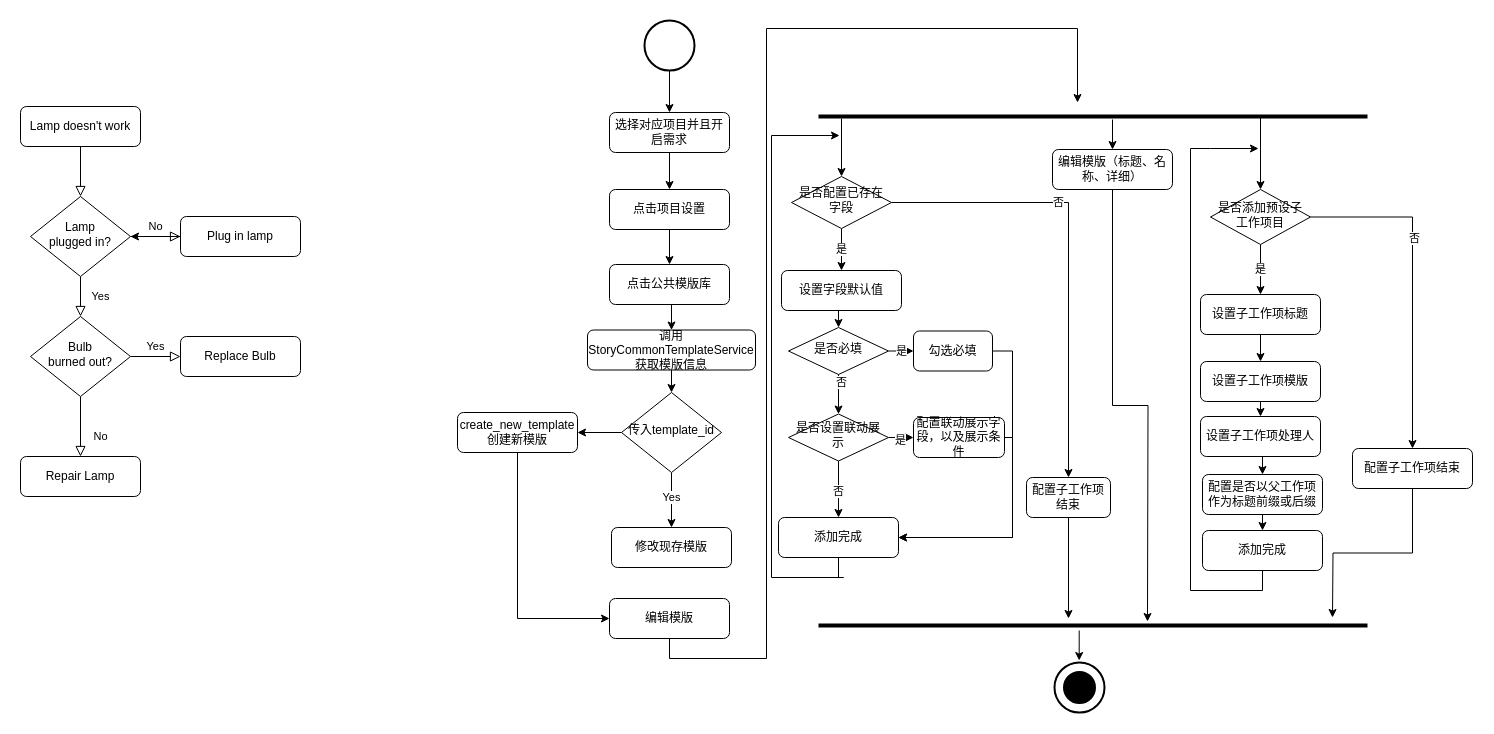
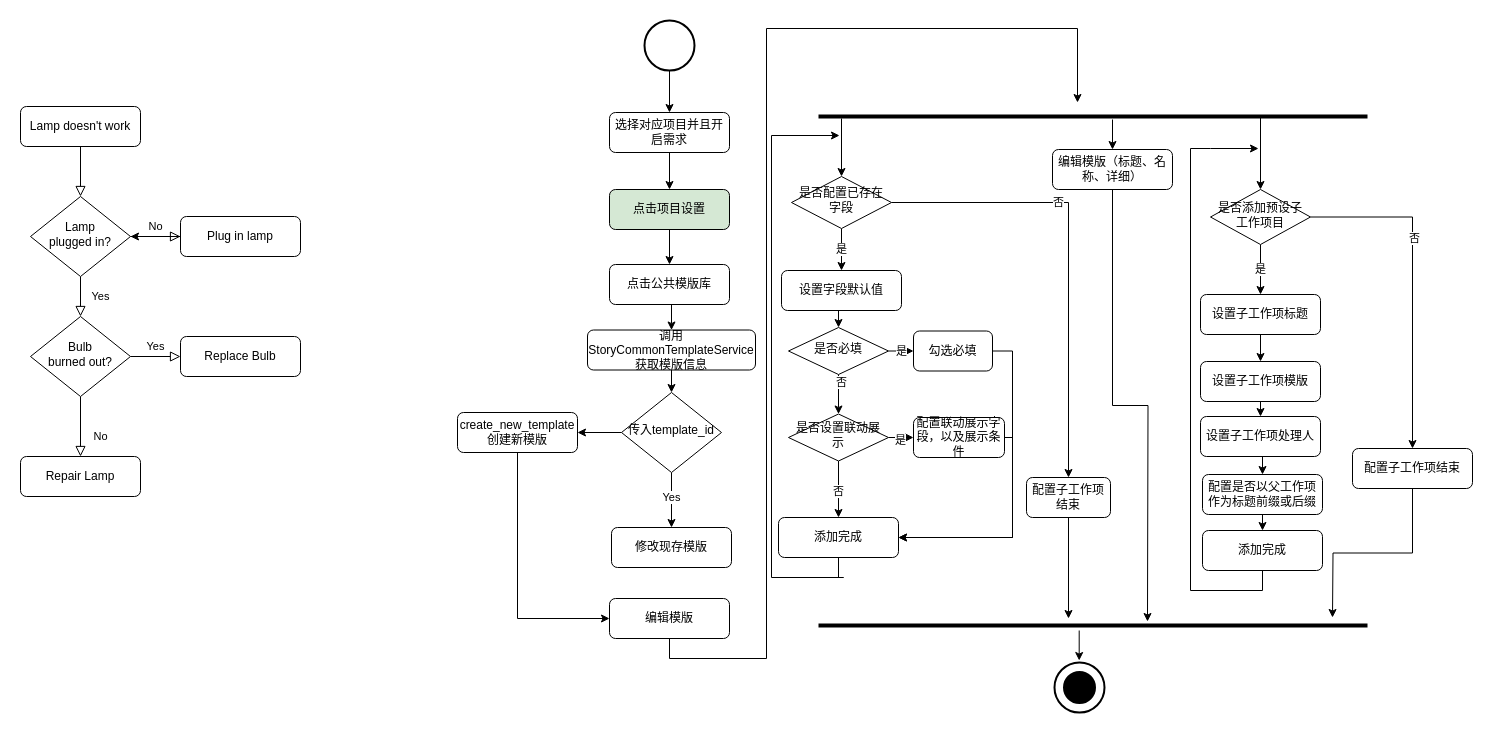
(670, 210) -> (670, 210)
